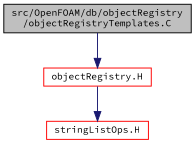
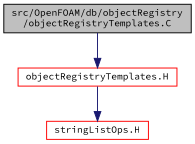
(98, 77) -> (98, 77)
